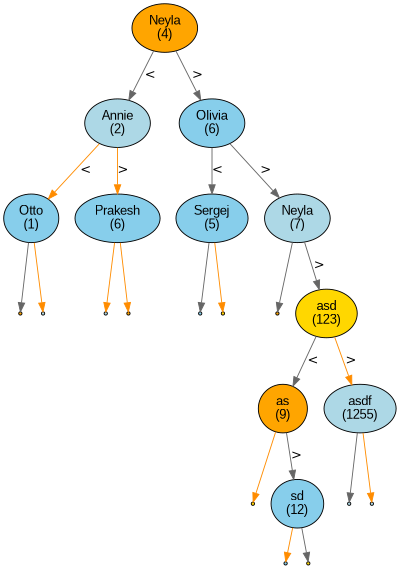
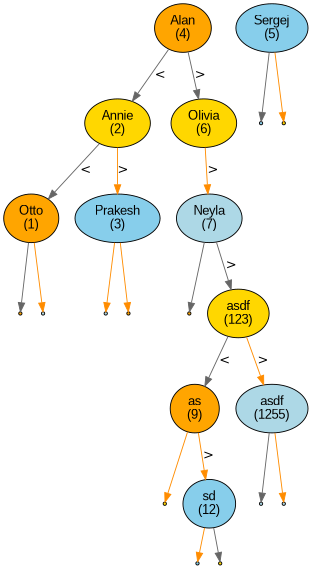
(165, 28) -> (183, 28)
(118, 123) -> (118, 123)
(212, 123) -> (204, 123)
(212, 166) -> none
(252, 167) -> (206, 166)
(77, 168) -> (77, 168)
(31, 218) -> (31, 218)
(118, 218) -> (118, 218)
(326, 313) -> (238, 313)
(289, 452) -> (201, 452)
